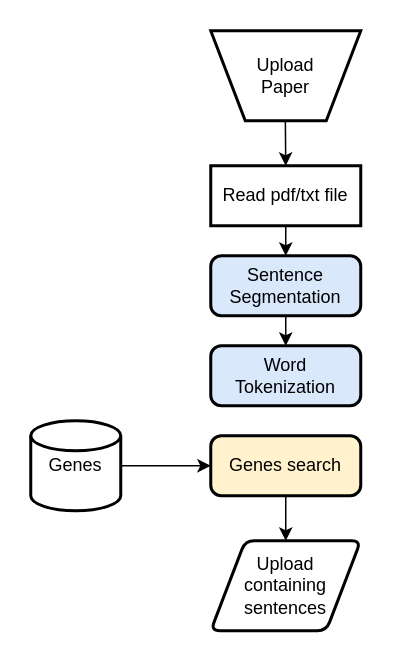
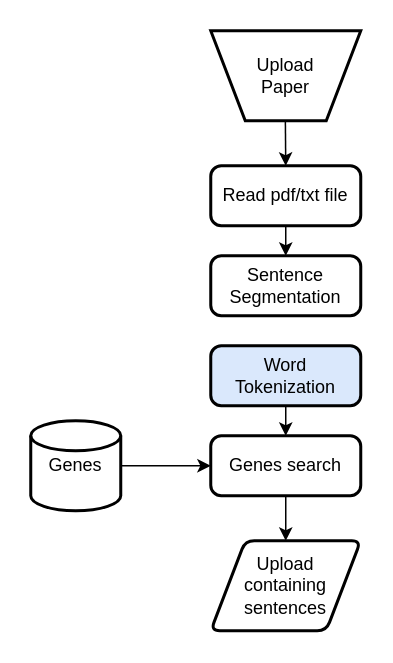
(286, 196) -> (286, 196)
(286, 286) -> (286, 286)
(286, 326) -> none
none -> (286, 416)
(286, 466) -> (286, 466)
